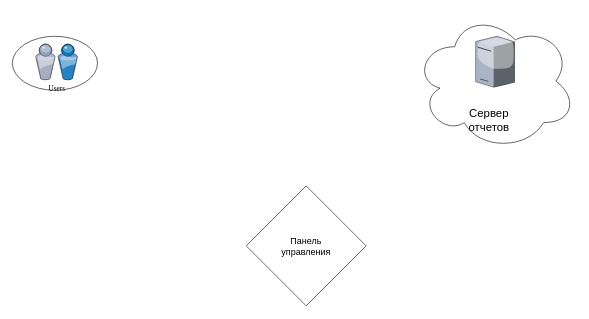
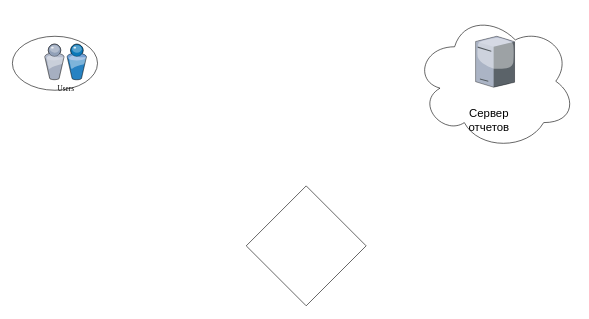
(56, 62) -> (65, 62)
(306, 246) -> none
